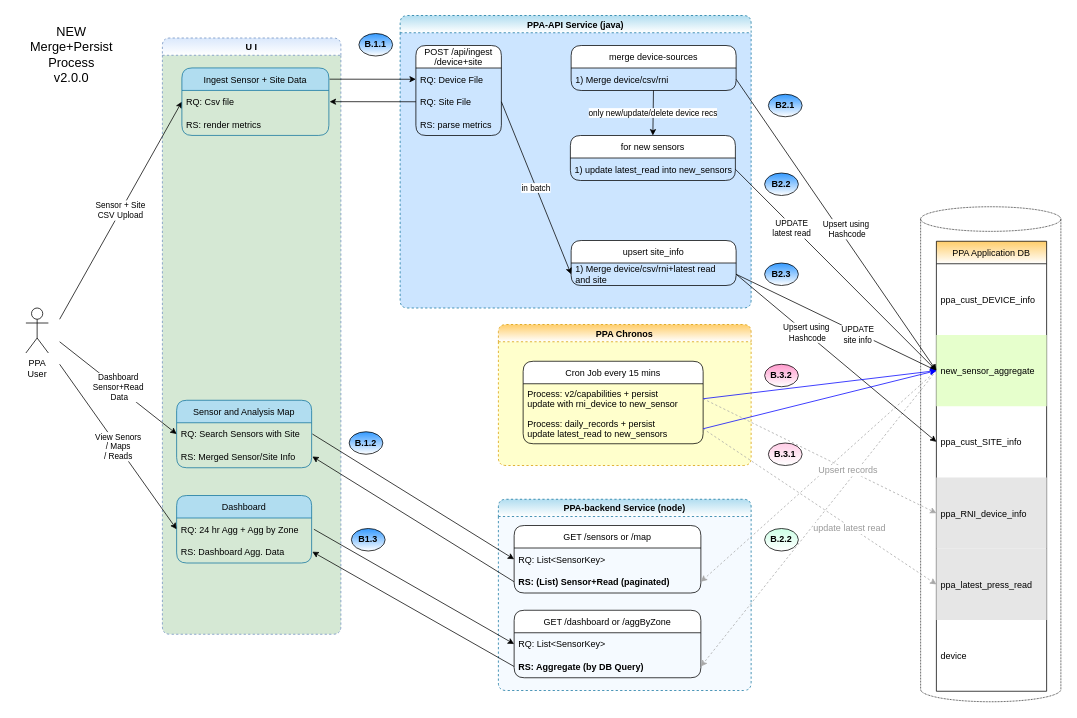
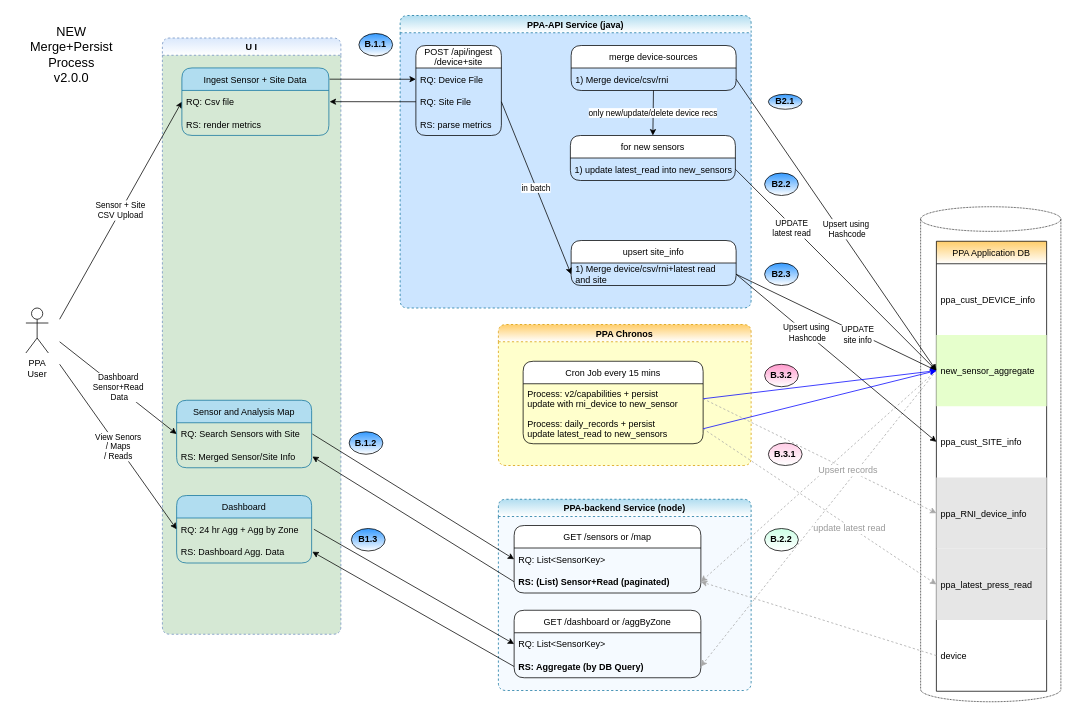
(785, 105) -> (785, 102)
none -> (844, 626)
